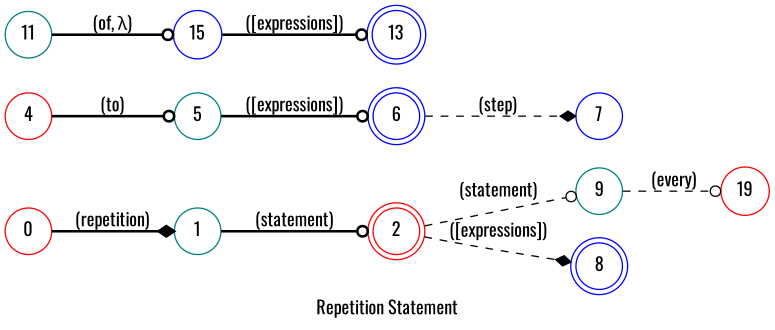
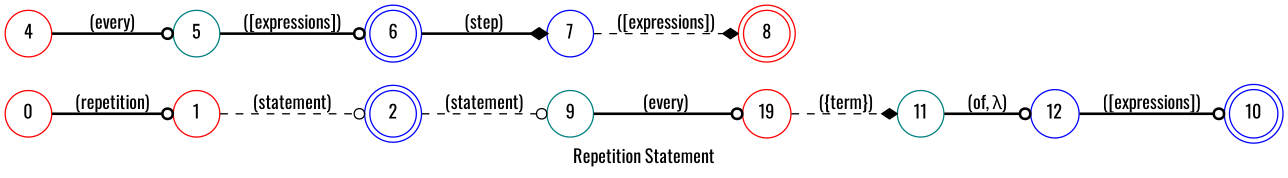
(198, 35) -> (1055, 114)
(396, 35) -> (1254, 114)
(112, 106) -> (112, 24)
none -> (836, 114)
(492, 116) -> (476, 34)
(667, 191) -> (663, 114)
(105, 231) -> (107, 114)
(198, 231) -> (197, 114)
(289, 231) -> (287, 114)
(396, 231) -> (393, 114)
(490, 249) -> (658, 34)
(599, 266) -> (767, 34)
